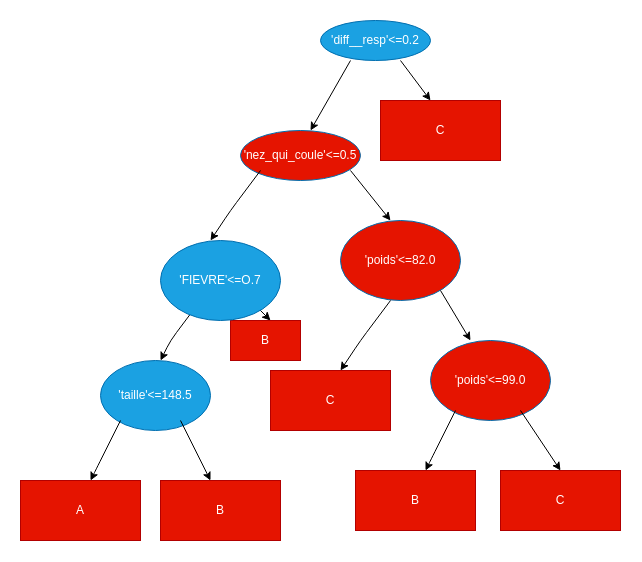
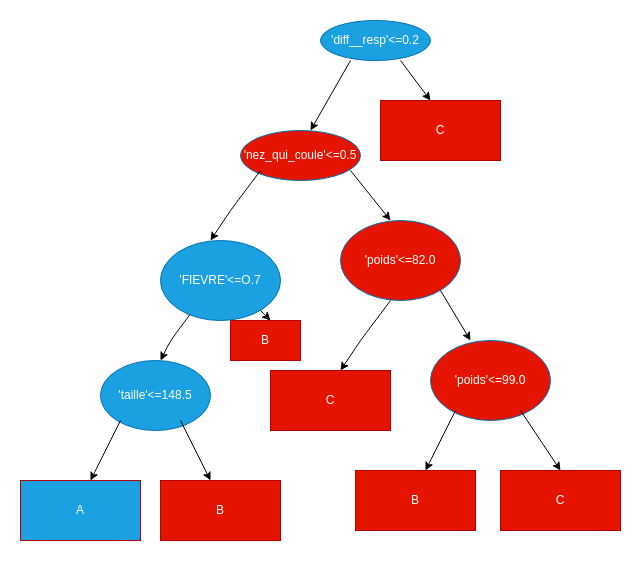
(81, 511) -> (81, 511)
